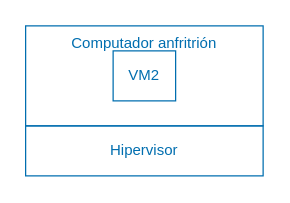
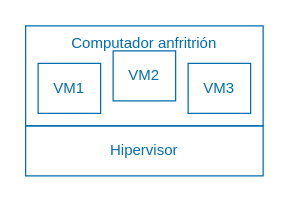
none -> (69, 88)
none -> (219, 88)
